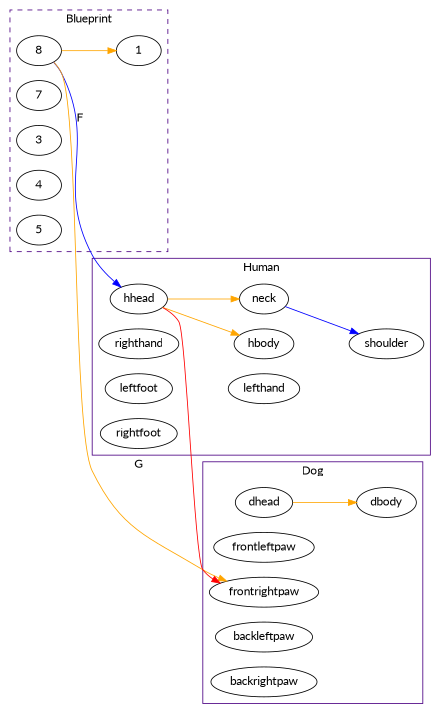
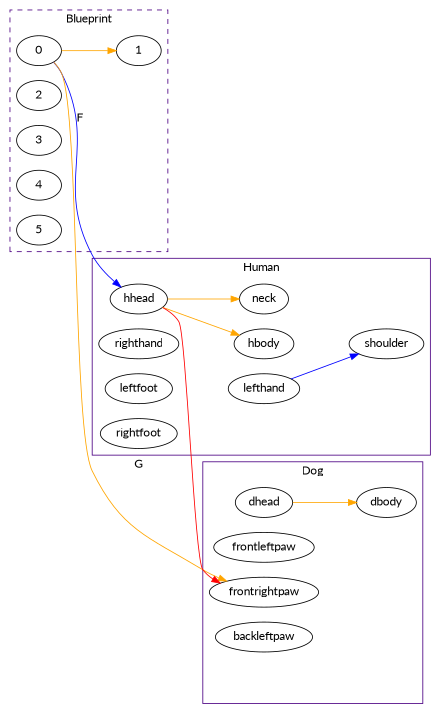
(39, 51) -> (39, 51)
(39, 96) -> (39, 96)
(318, 319) -> (321, 368)
(264, 682) -> none
